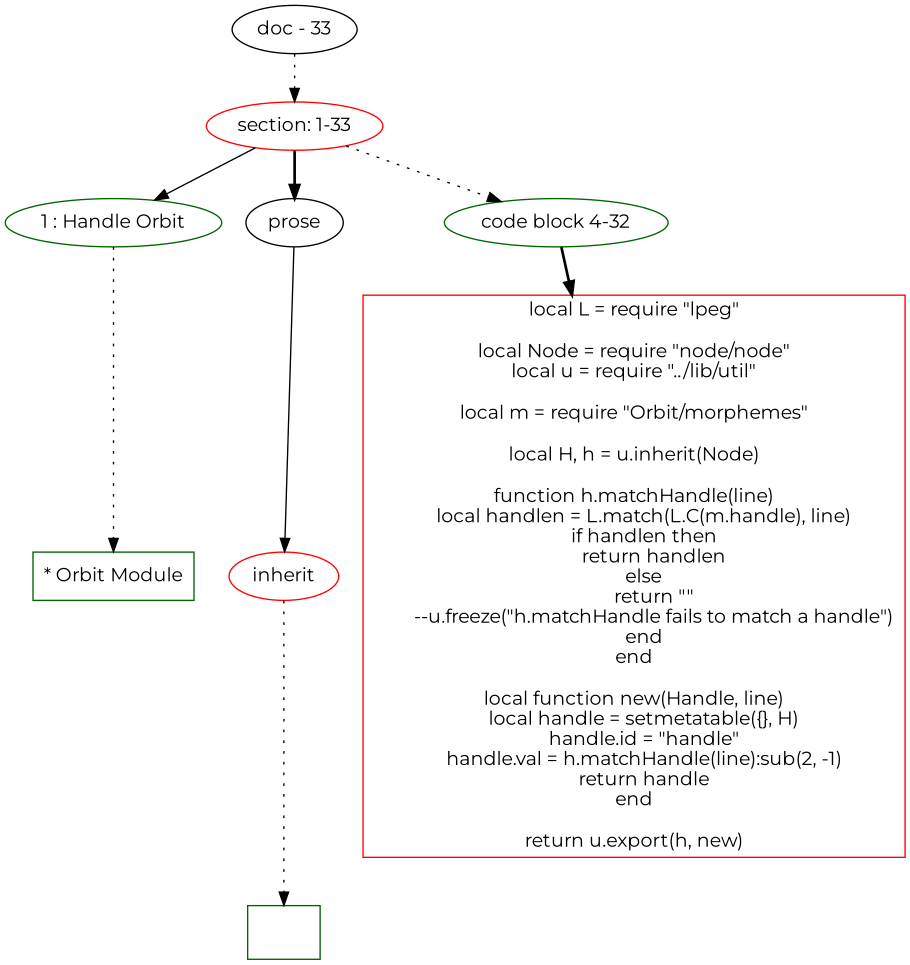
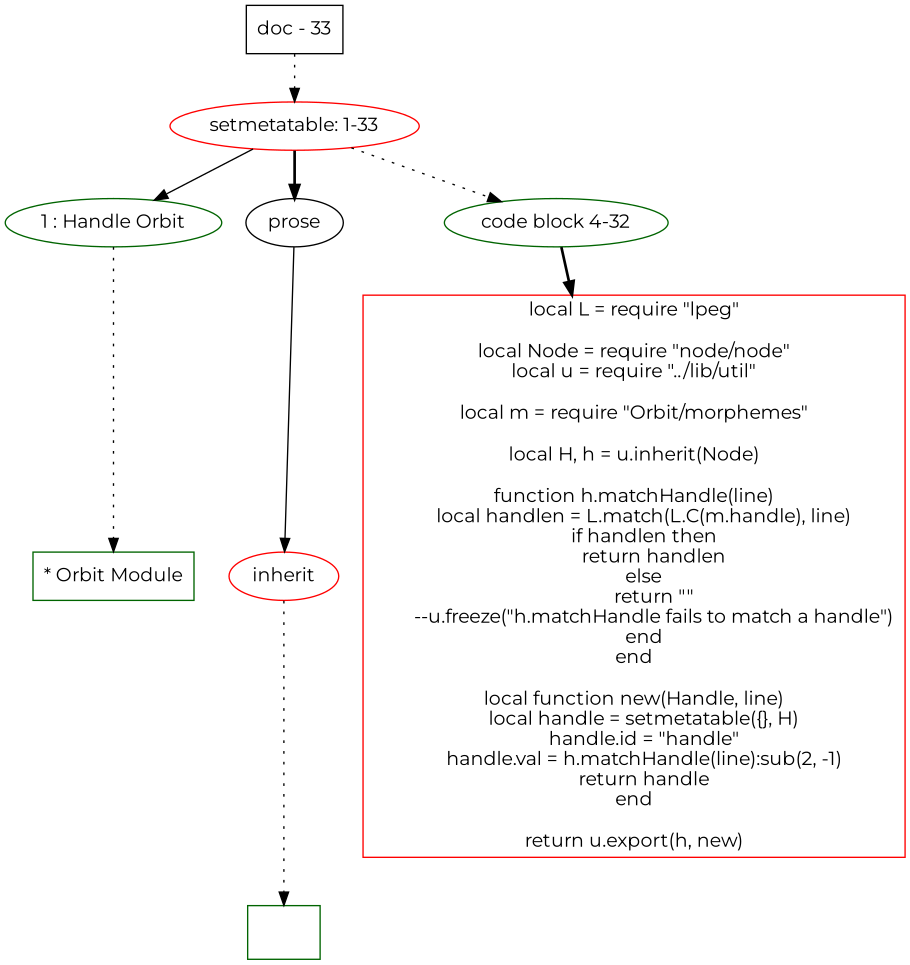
(295, 30) -> (295, 30)
(295, 126) -> (295, 126)
